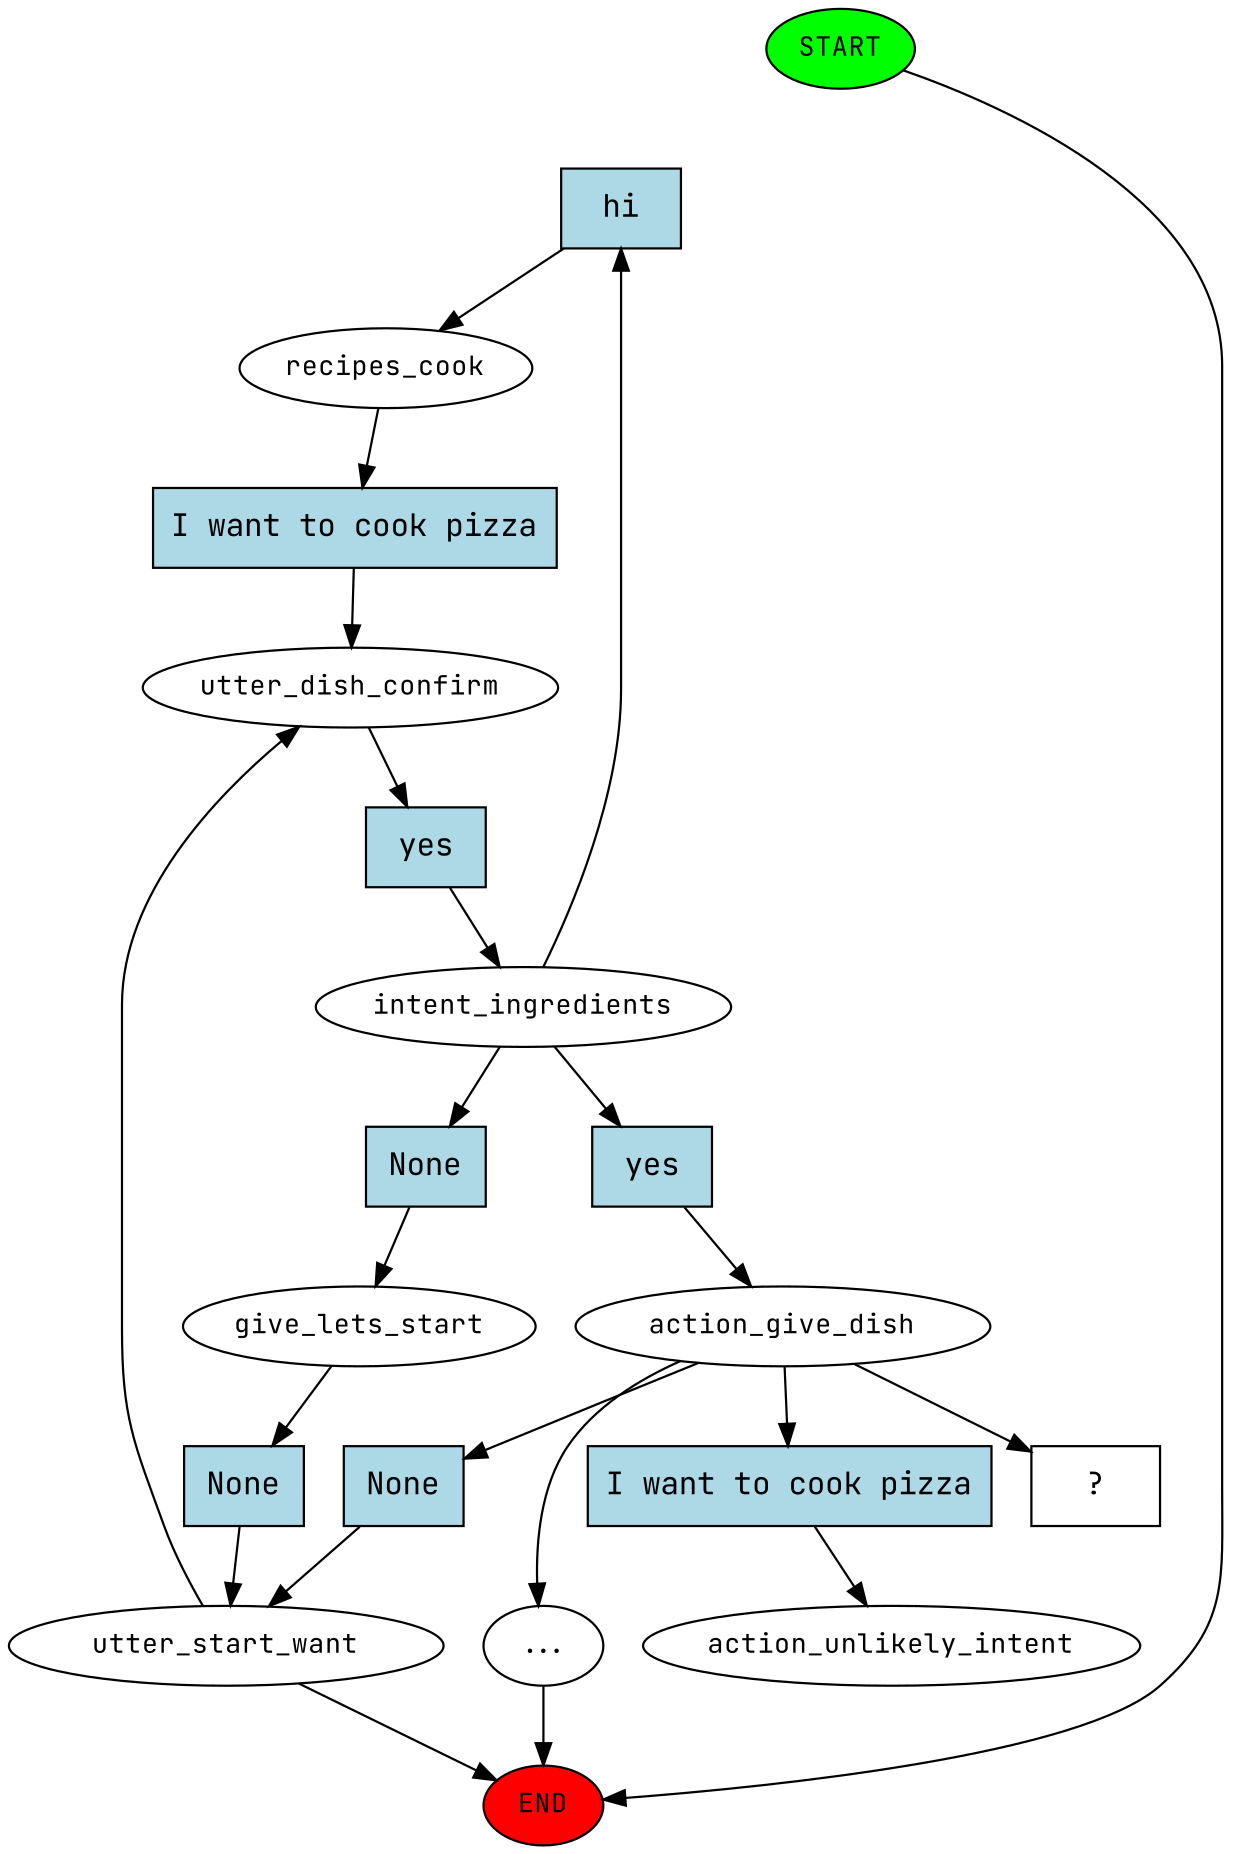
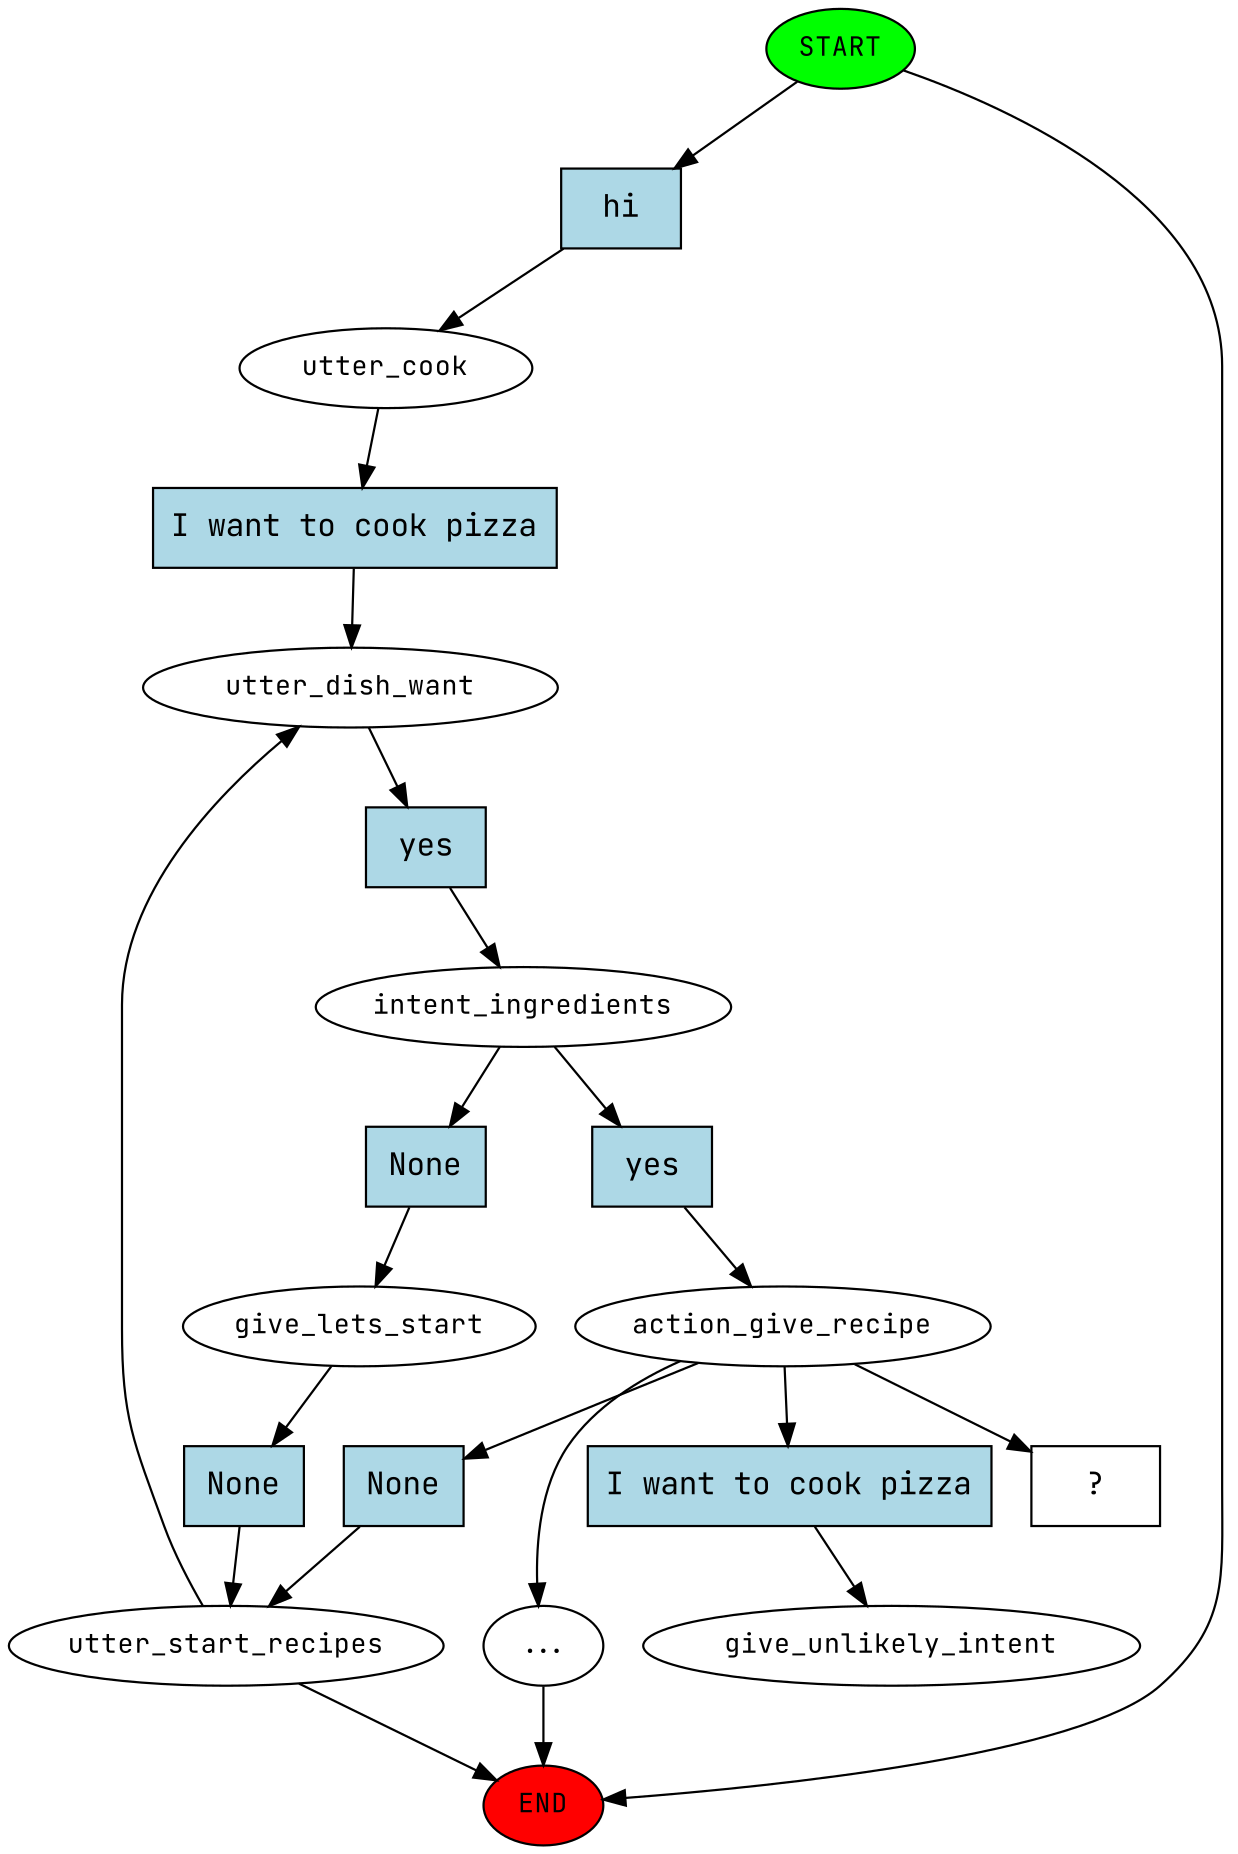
(386, 368) -> (386, 368)
(621, 625) -> (745, 119)
(350, 688) -> (350, 688)
(783, 1326) -> (783, 1326)
(226, 1646) -> (226, 1646)
(892, 1646) -> (892, 1646)
